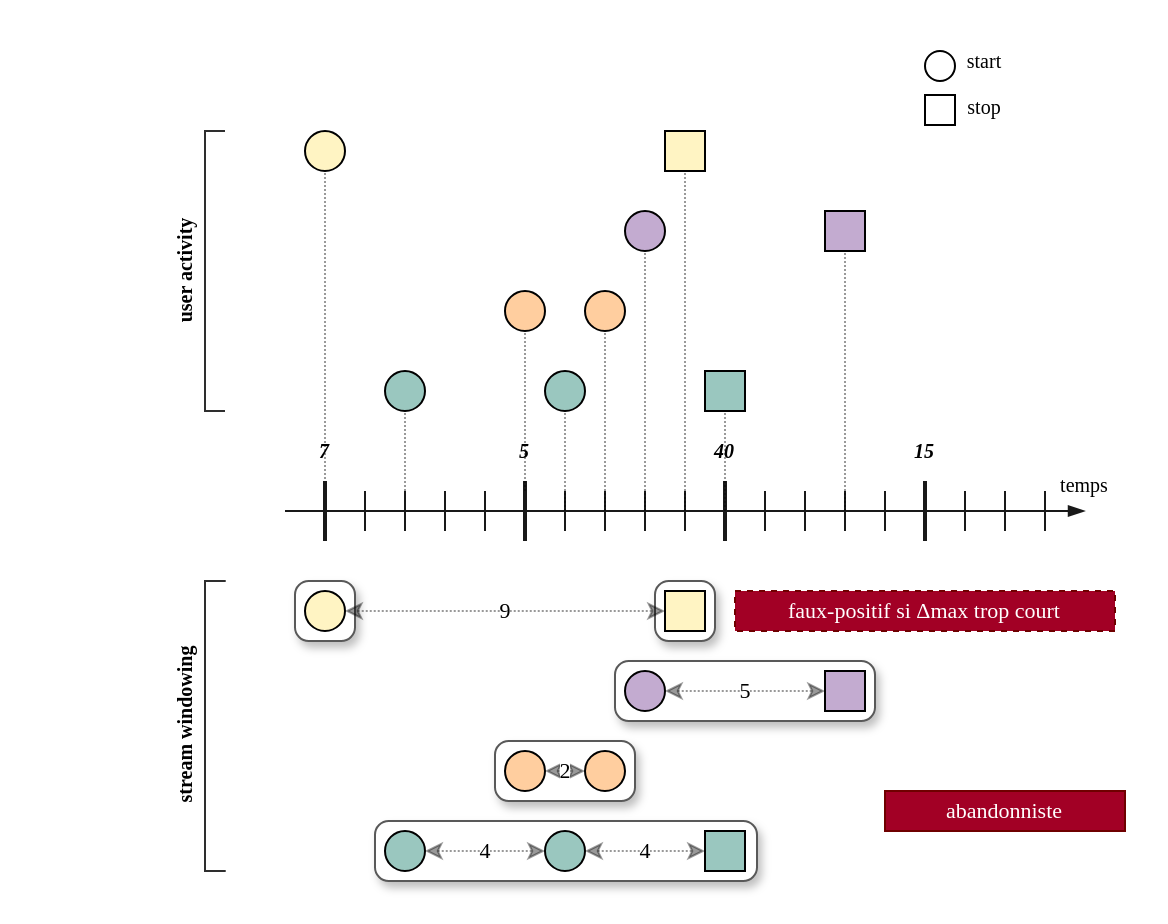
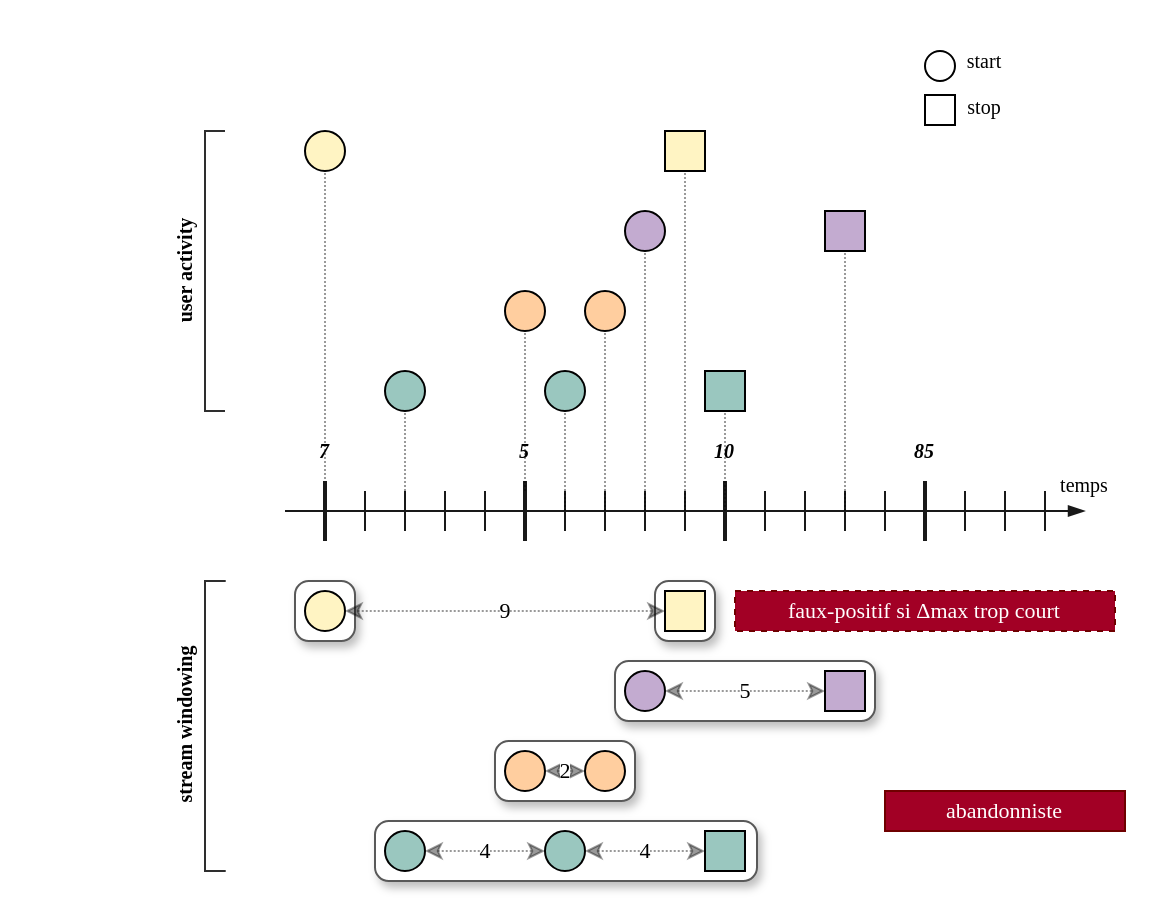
(725, 451) -> (725, 451)
(925, 451) -> (925, 451)
